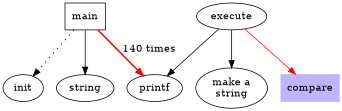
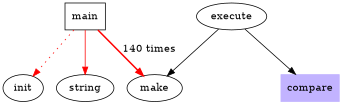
(85, 48) -> (85, 48)
(268, 49) -> (268, 49)
(56, 50) -> (56, 50)
(155, 88) -> (155, 88)
(232, 88) -> none
